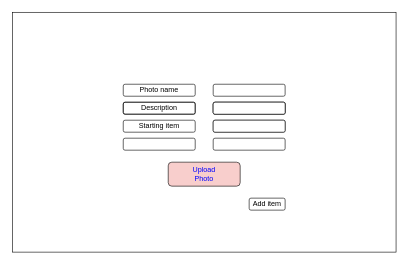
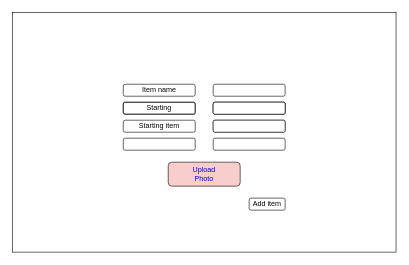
(159, 90) -> (159, 90)
(159, 108) -> (159, 108)
